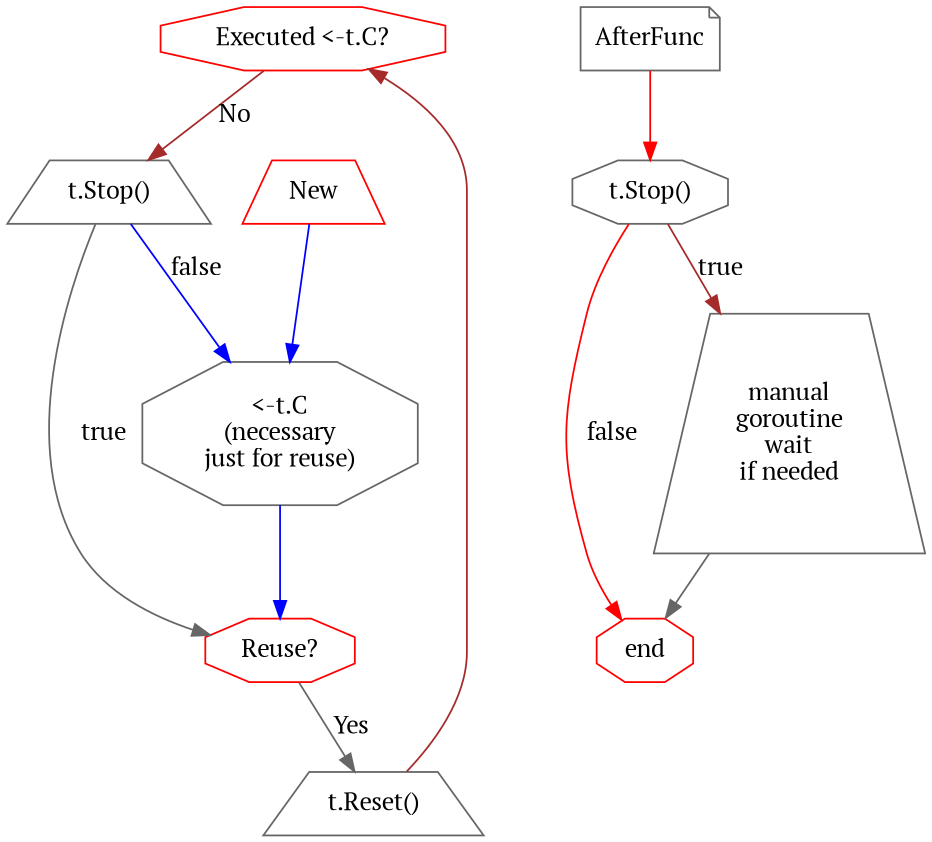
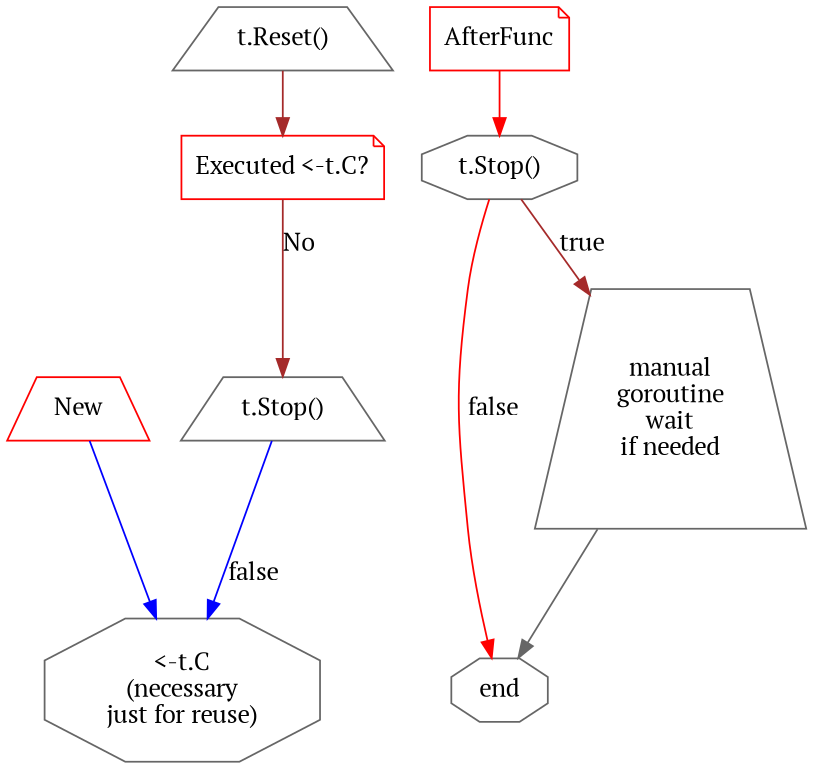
(303, 39) -> (283, 167)
(650, 39) -> (500, 39)
(280, 650) -> none
(645, 650) -> (500, 690)
